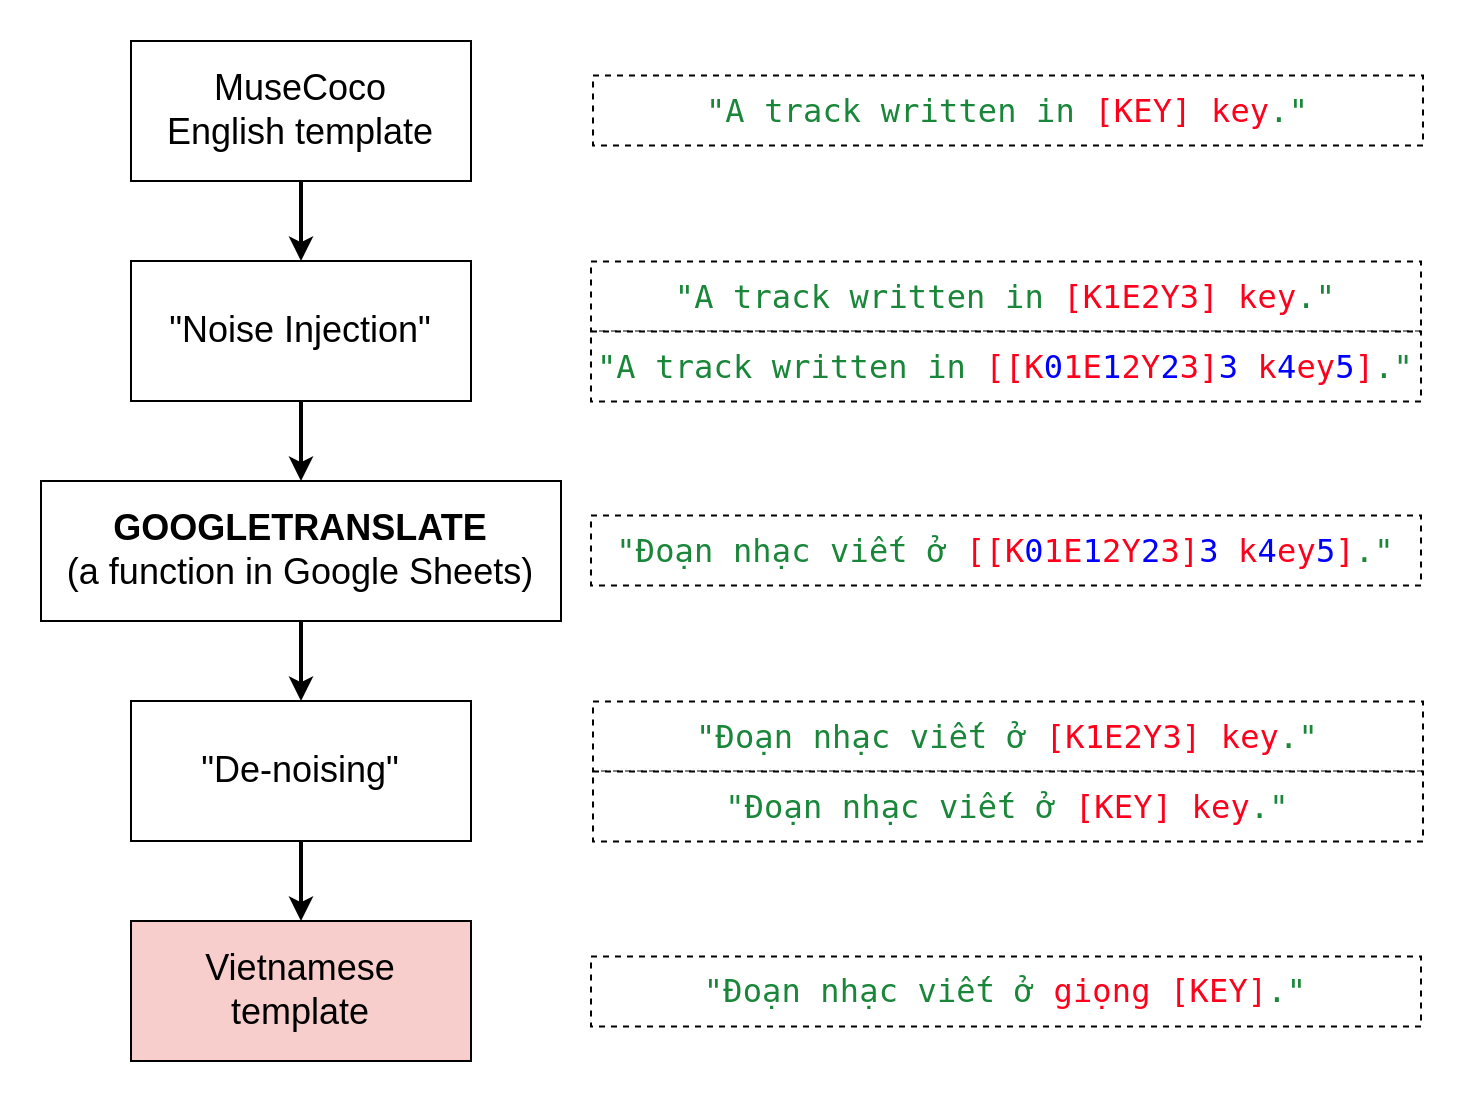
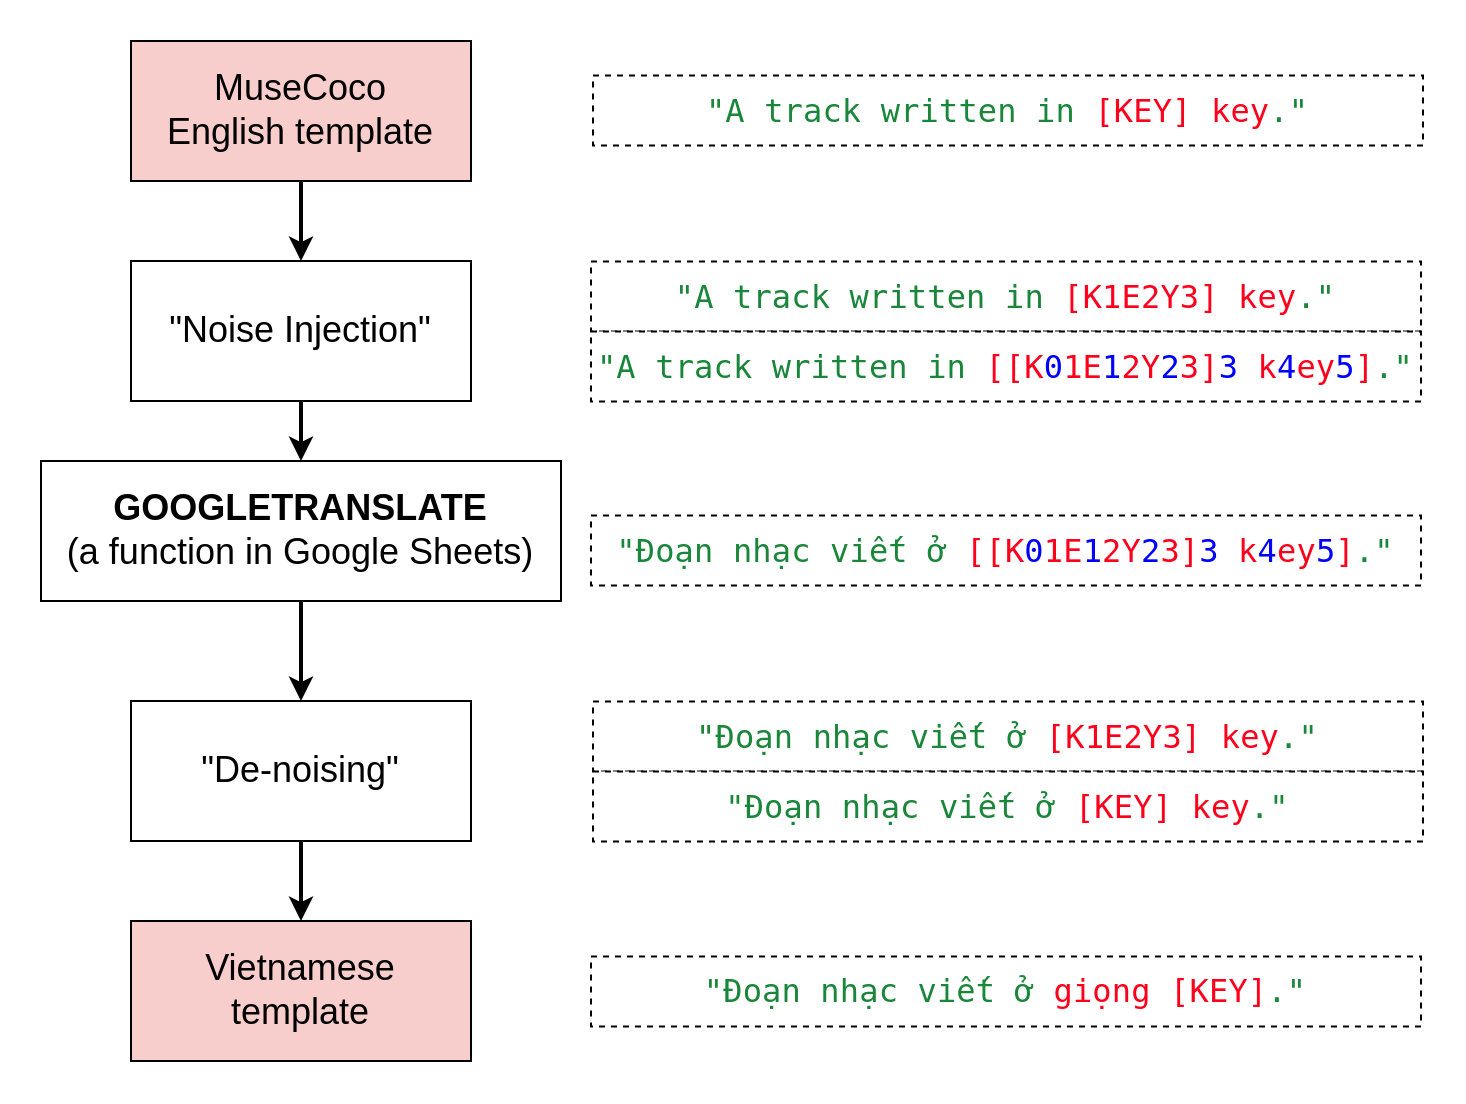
(301, 111) -> (301, 111)
(301, 551) -> (301, 531)
